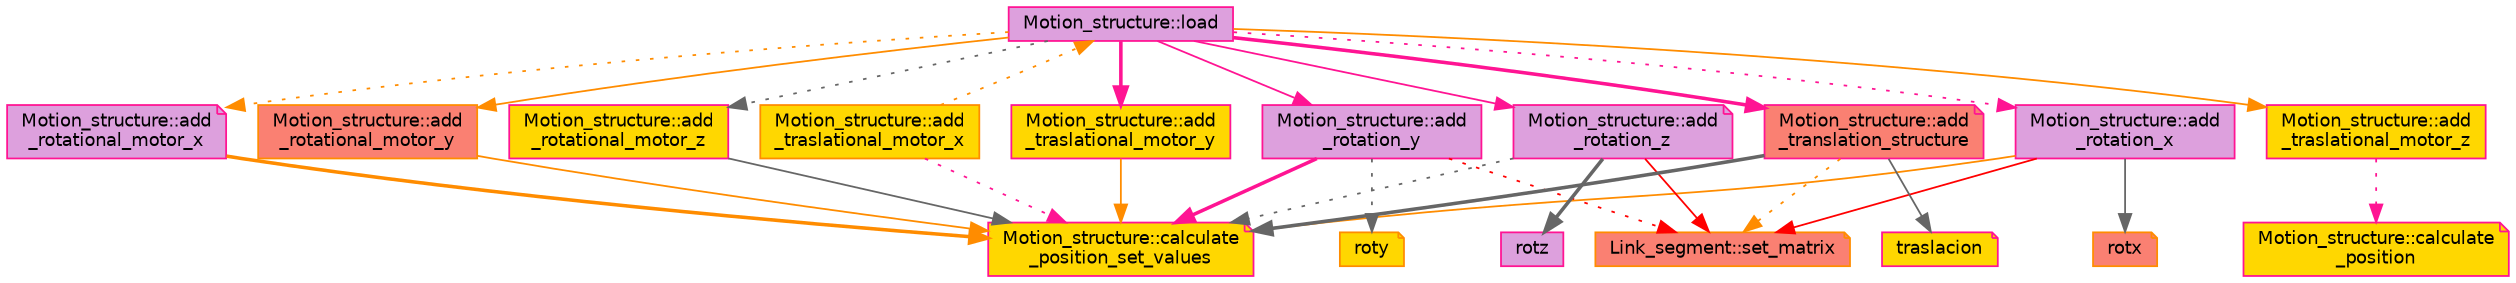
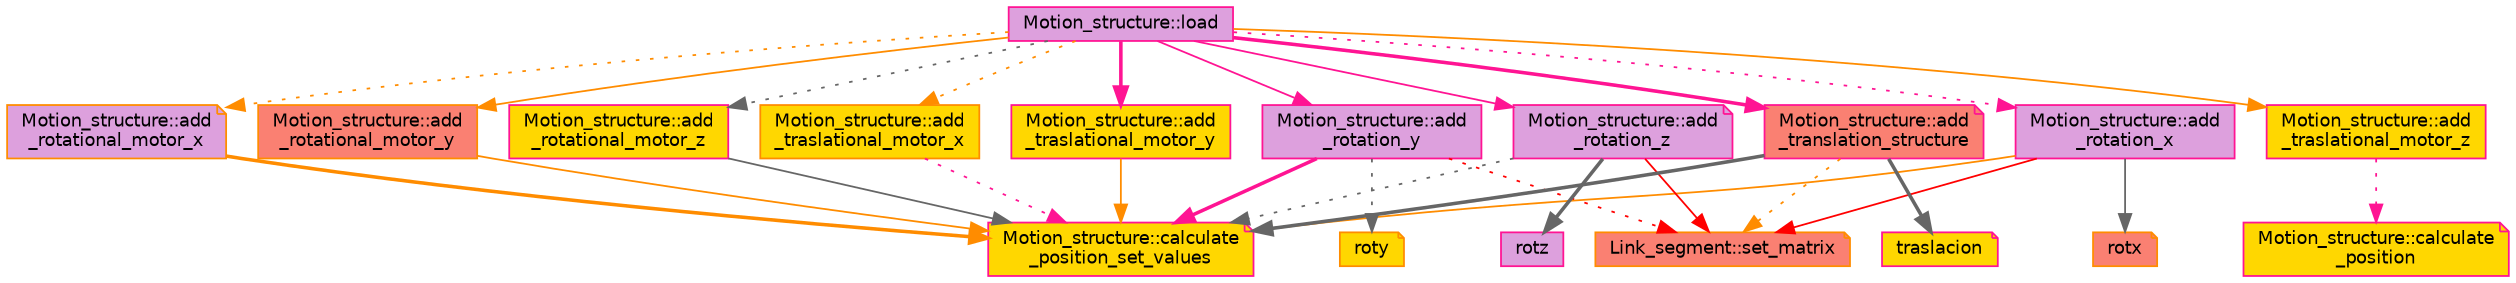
(1009, 77) -> (1006, 69)
(117, 132) -> (117, 132)
(1904, 185) -> (1904, 185)
